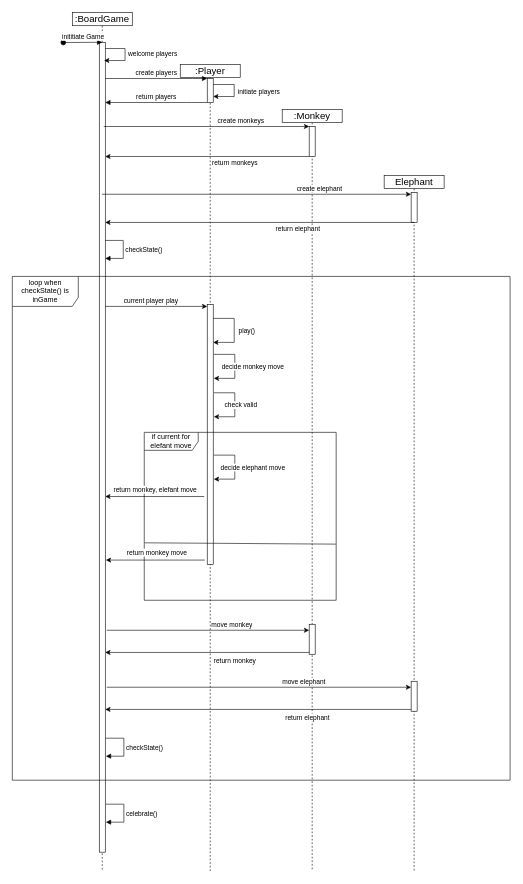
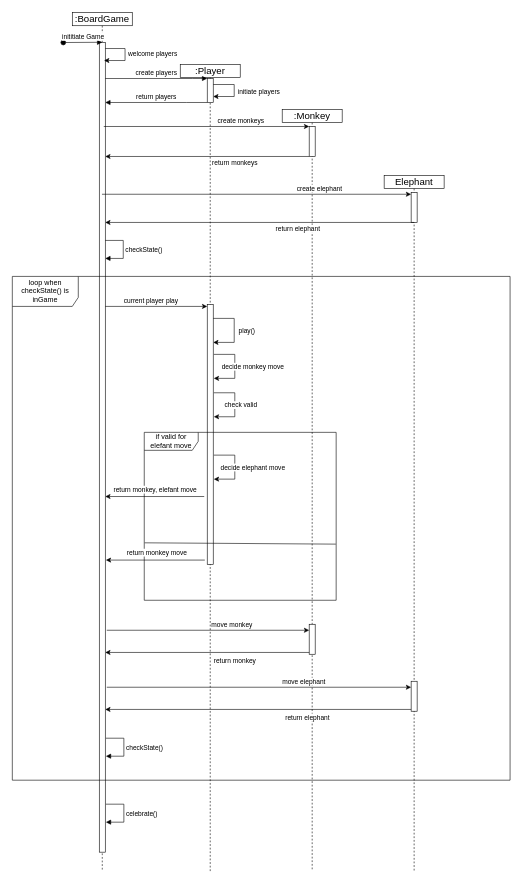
(171, 441) -> (171, 441)
